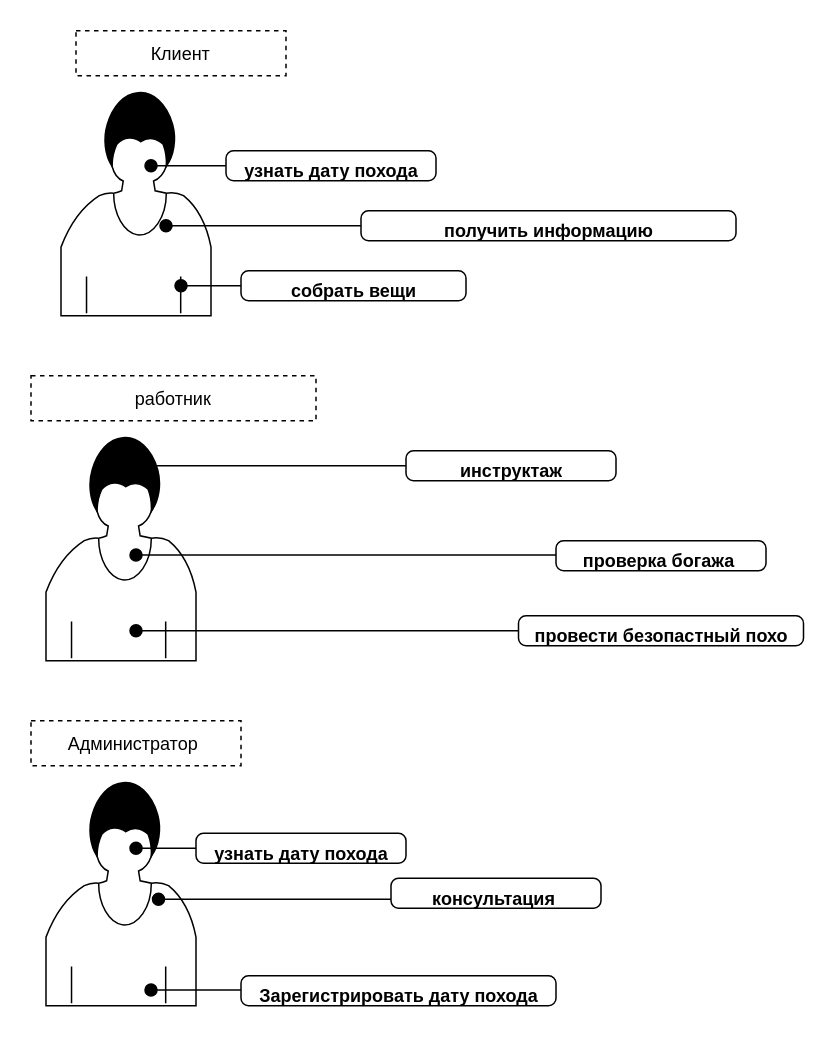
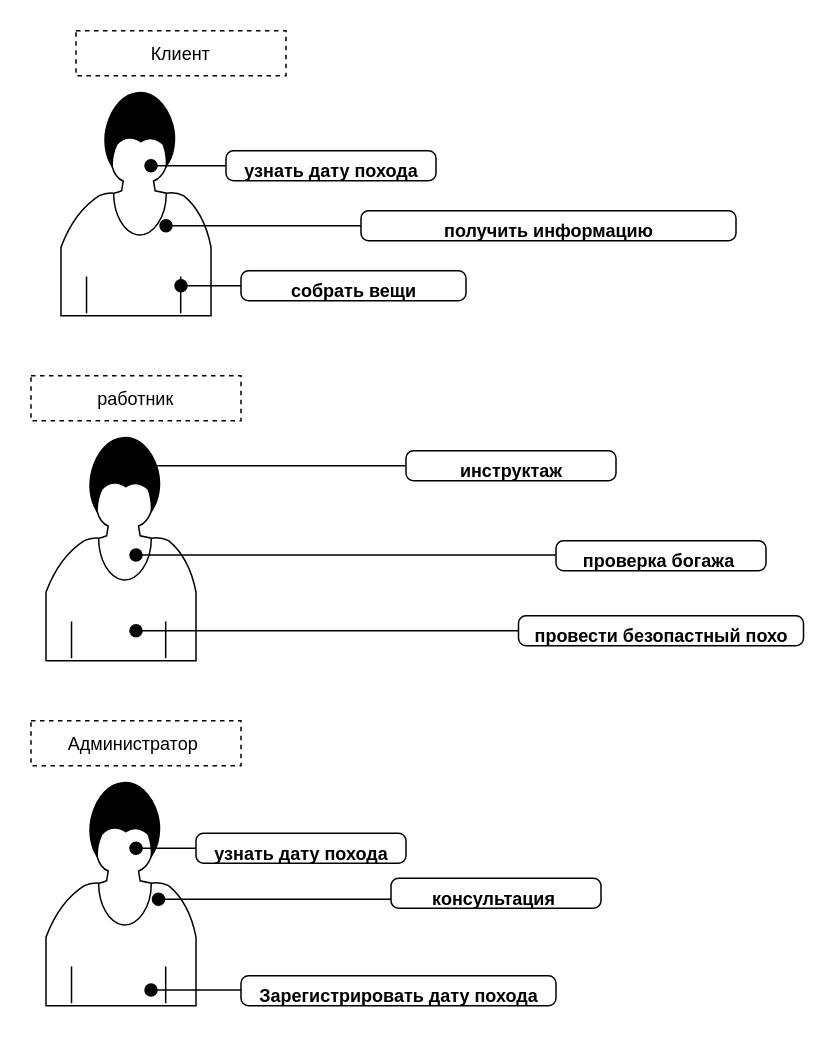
(173, 398) -> (136, 398)
